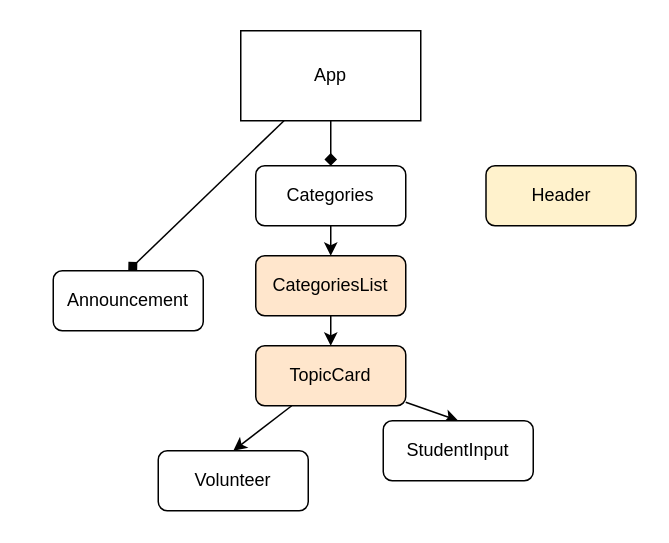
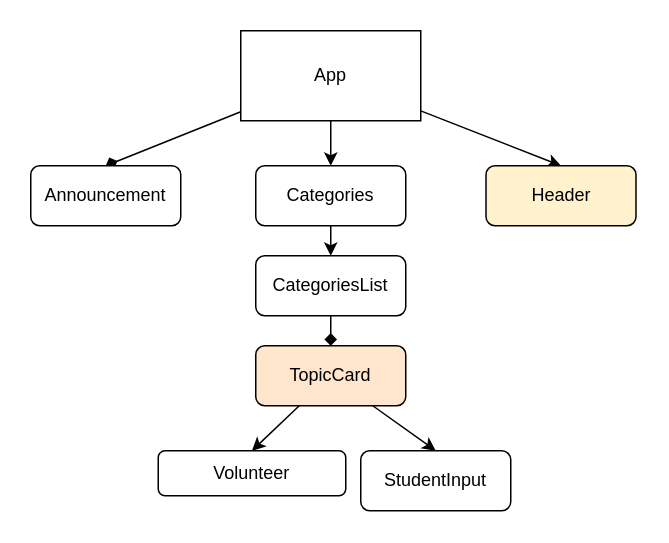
none -> (486, 136)
(331, 153) -> (331, 154)
(331, 286) -> (331, 286)
(128, 301) -> (106, 196)
(331, 334) -> (331, 333)
(458, 451) -> (436, 481)
(233, 481) -> (252, 473)
